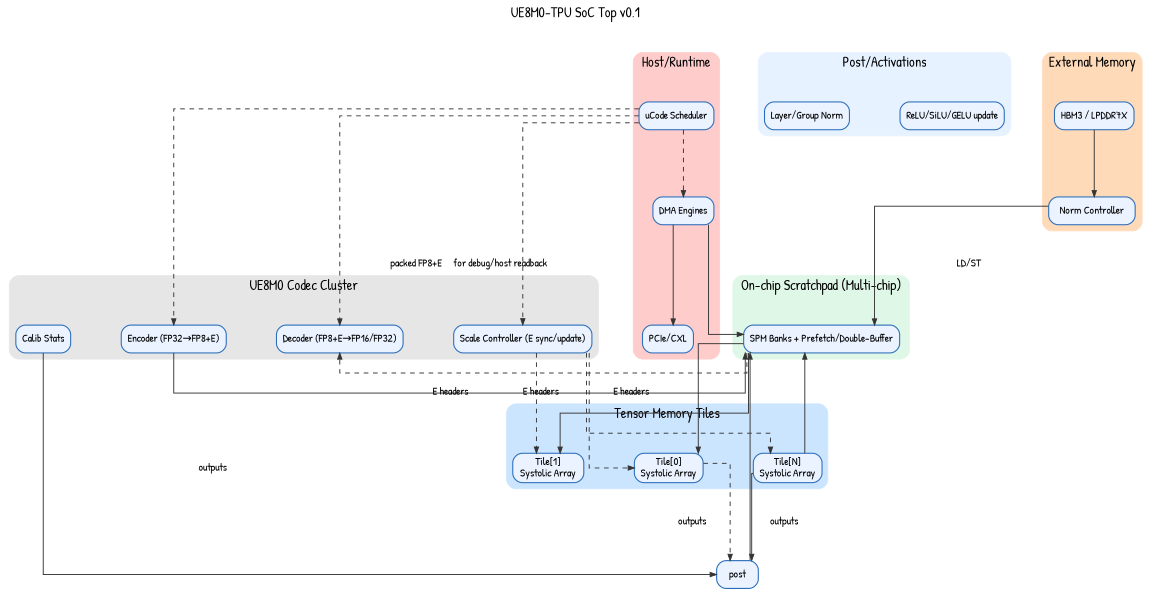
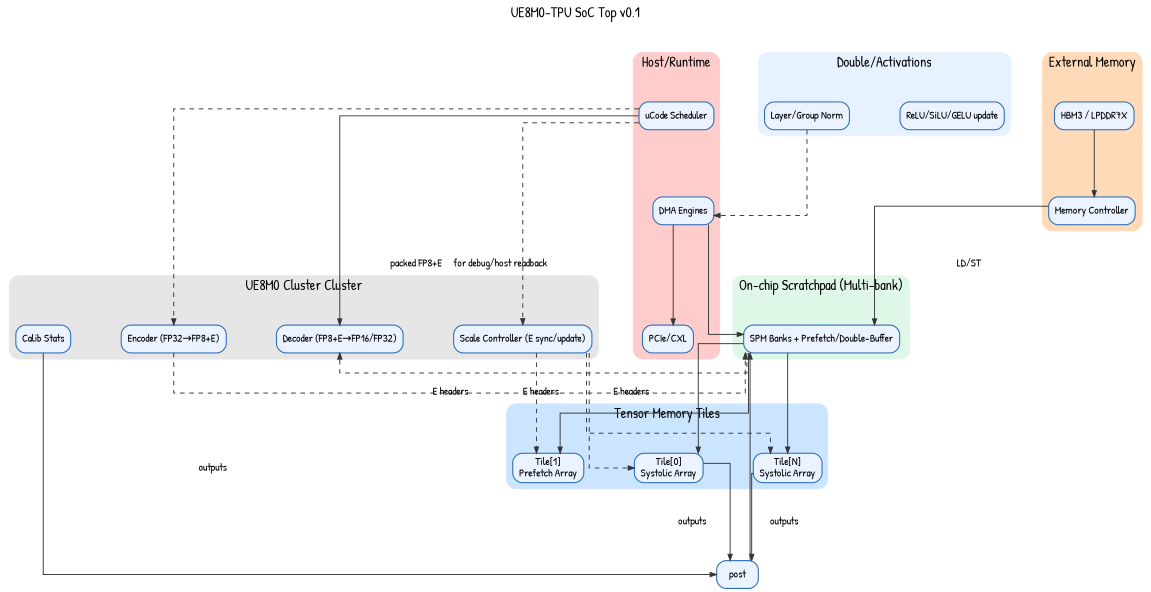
(885, 63) -> (885, 63)
(388, 116) -> (388, 116)
(683, 160) -> (806, 215)
(1092, 211) -> (1092, 211)
(304, 286) -> (304, 286)
(821, 286) -> (821, 286)
(456, 393) -> (456, 393)
(805, 409) -> (788, 398)
(548, 468) -> (548, 468)
(730, 495) -> (730, 495)
